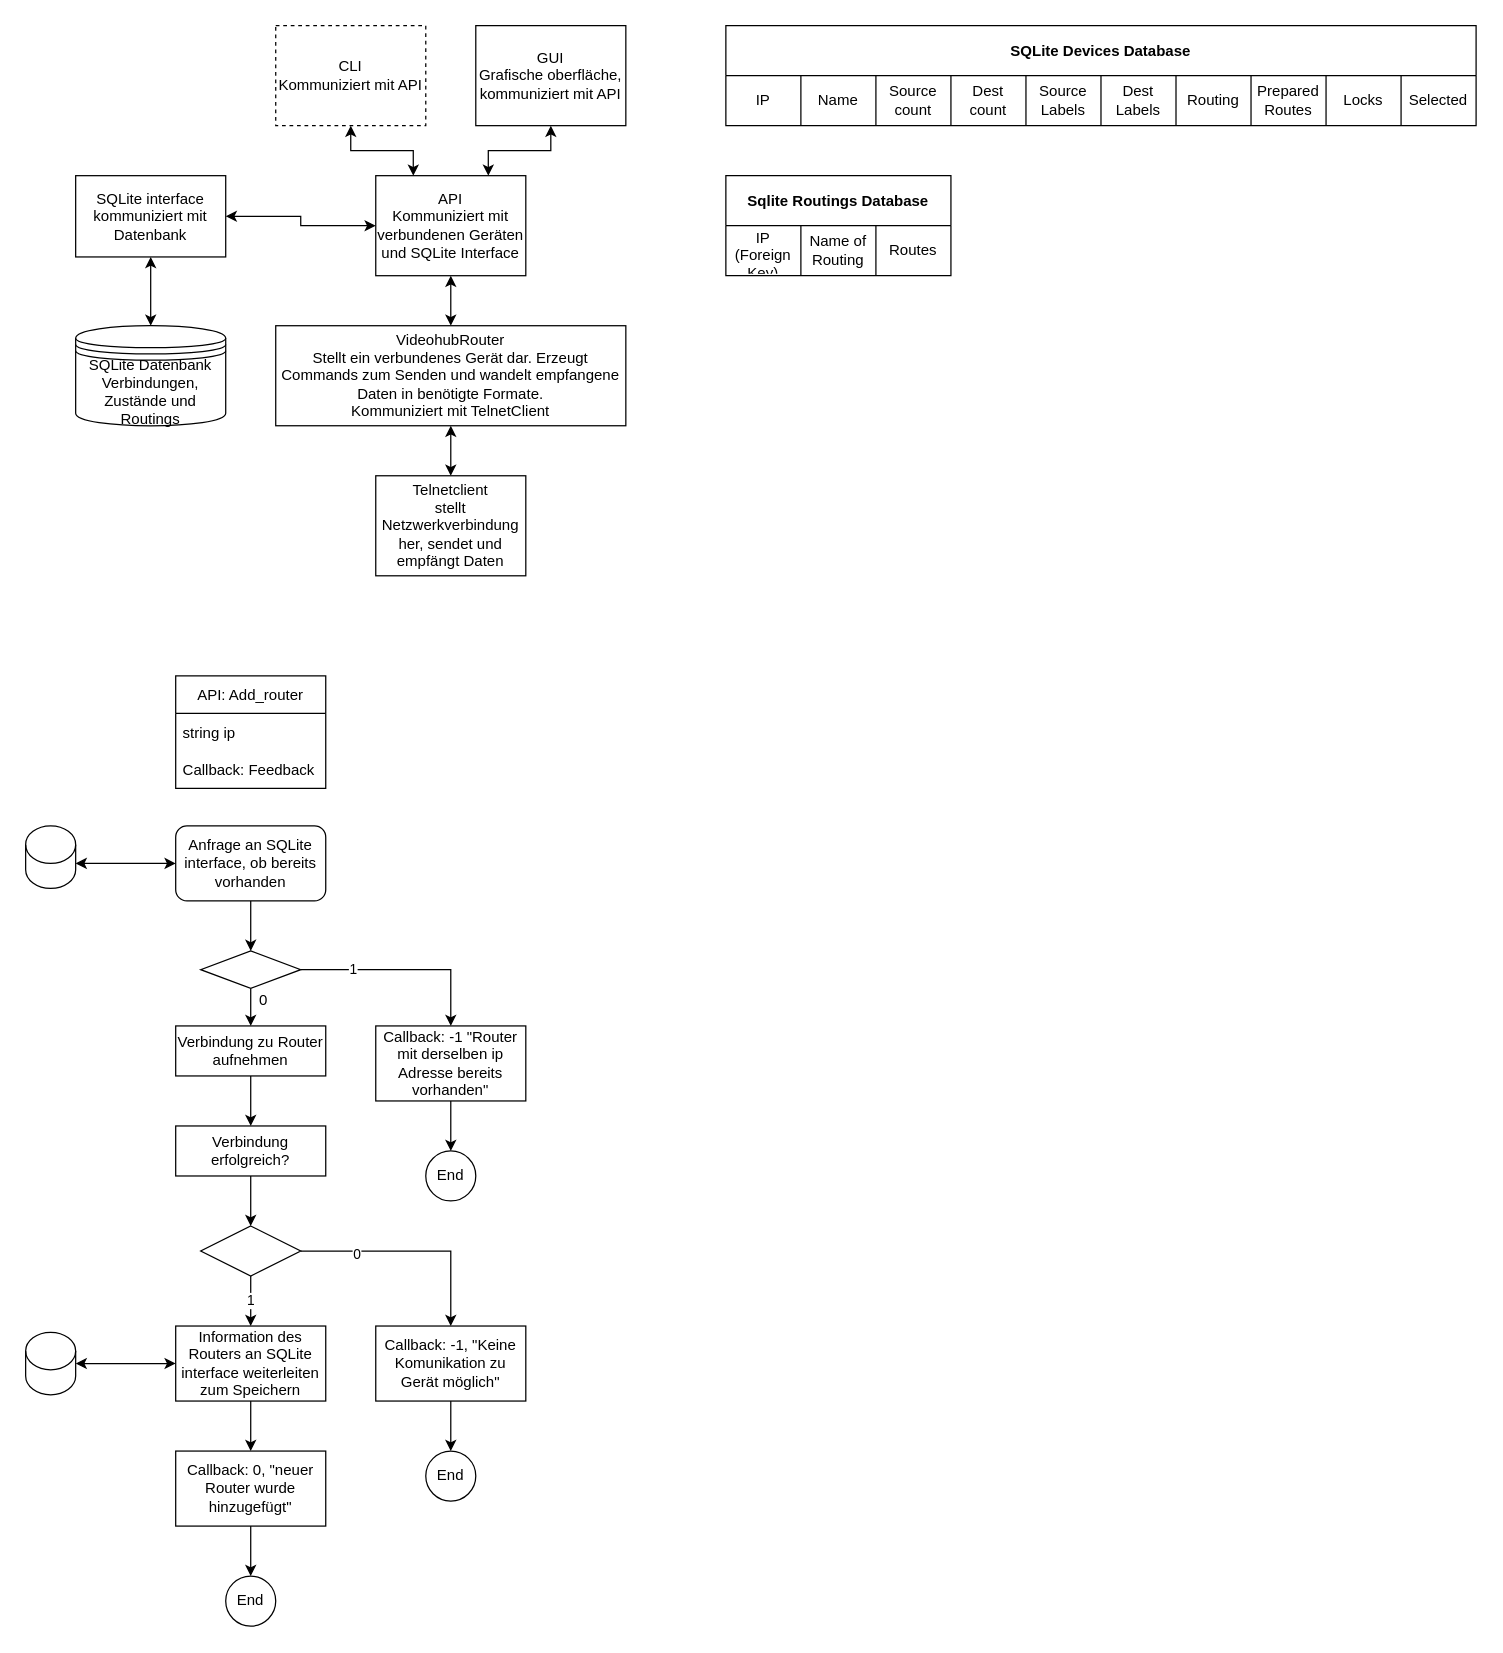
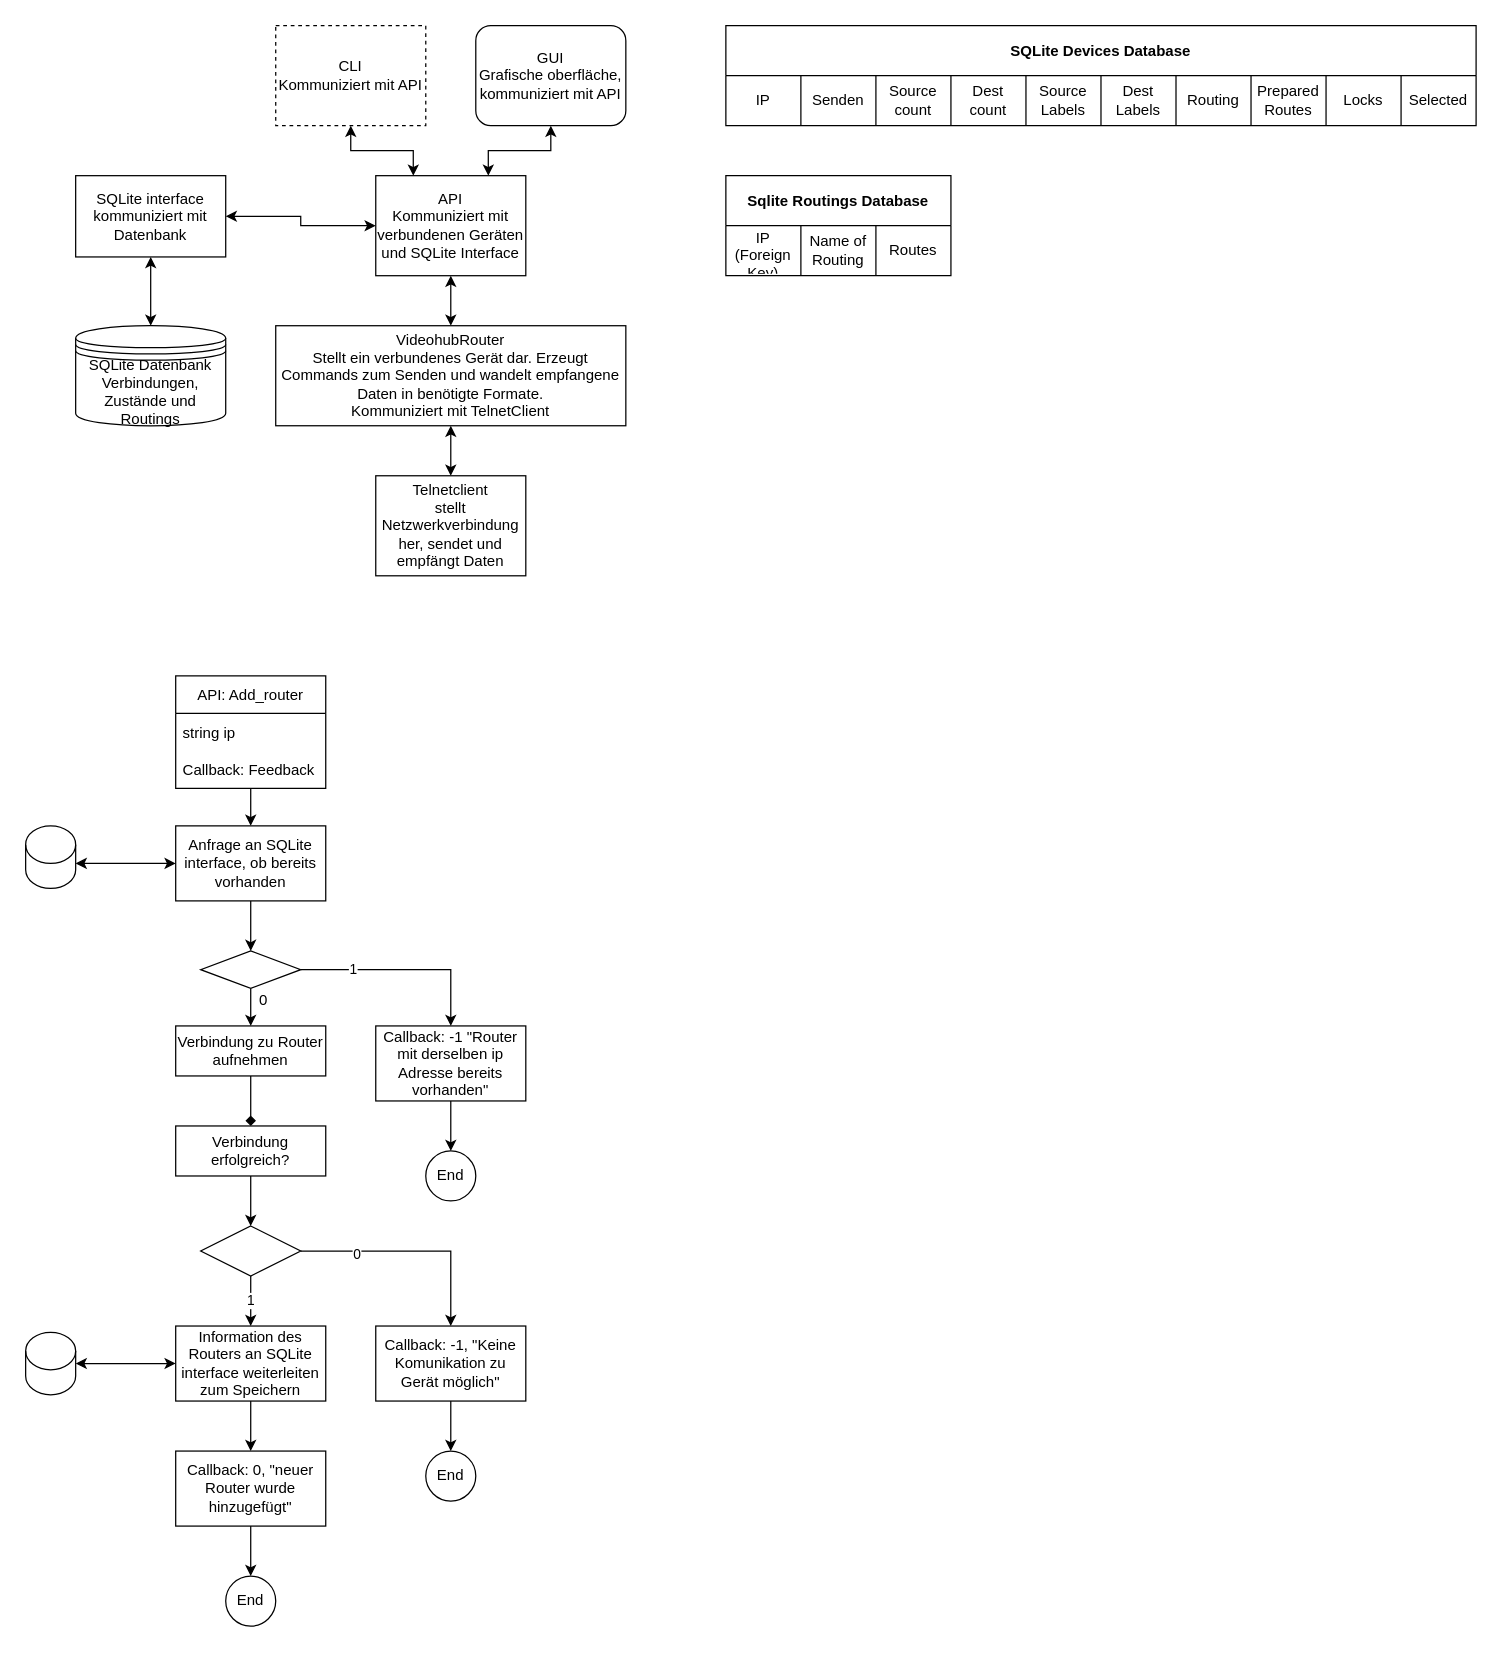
(551, 76) -> (551, 76)
(838, 101) -> (838, 101)
none -> (251, 810)
(251, 863) -> (251, 863)
(251, 1116) -> (251, 1115)
